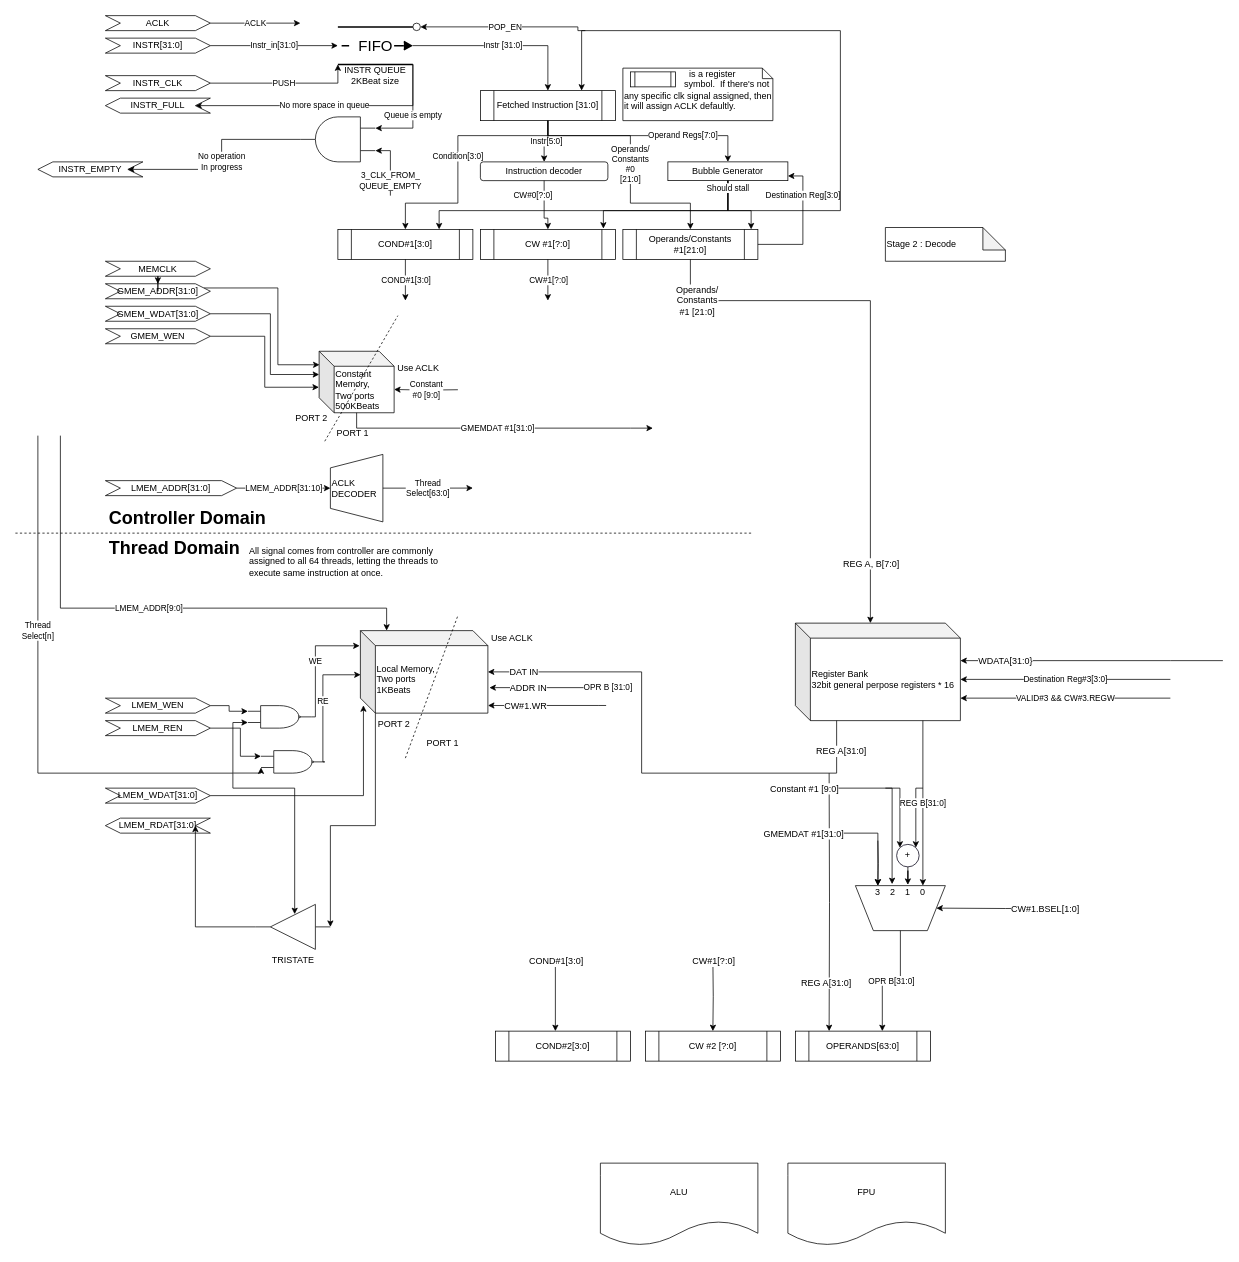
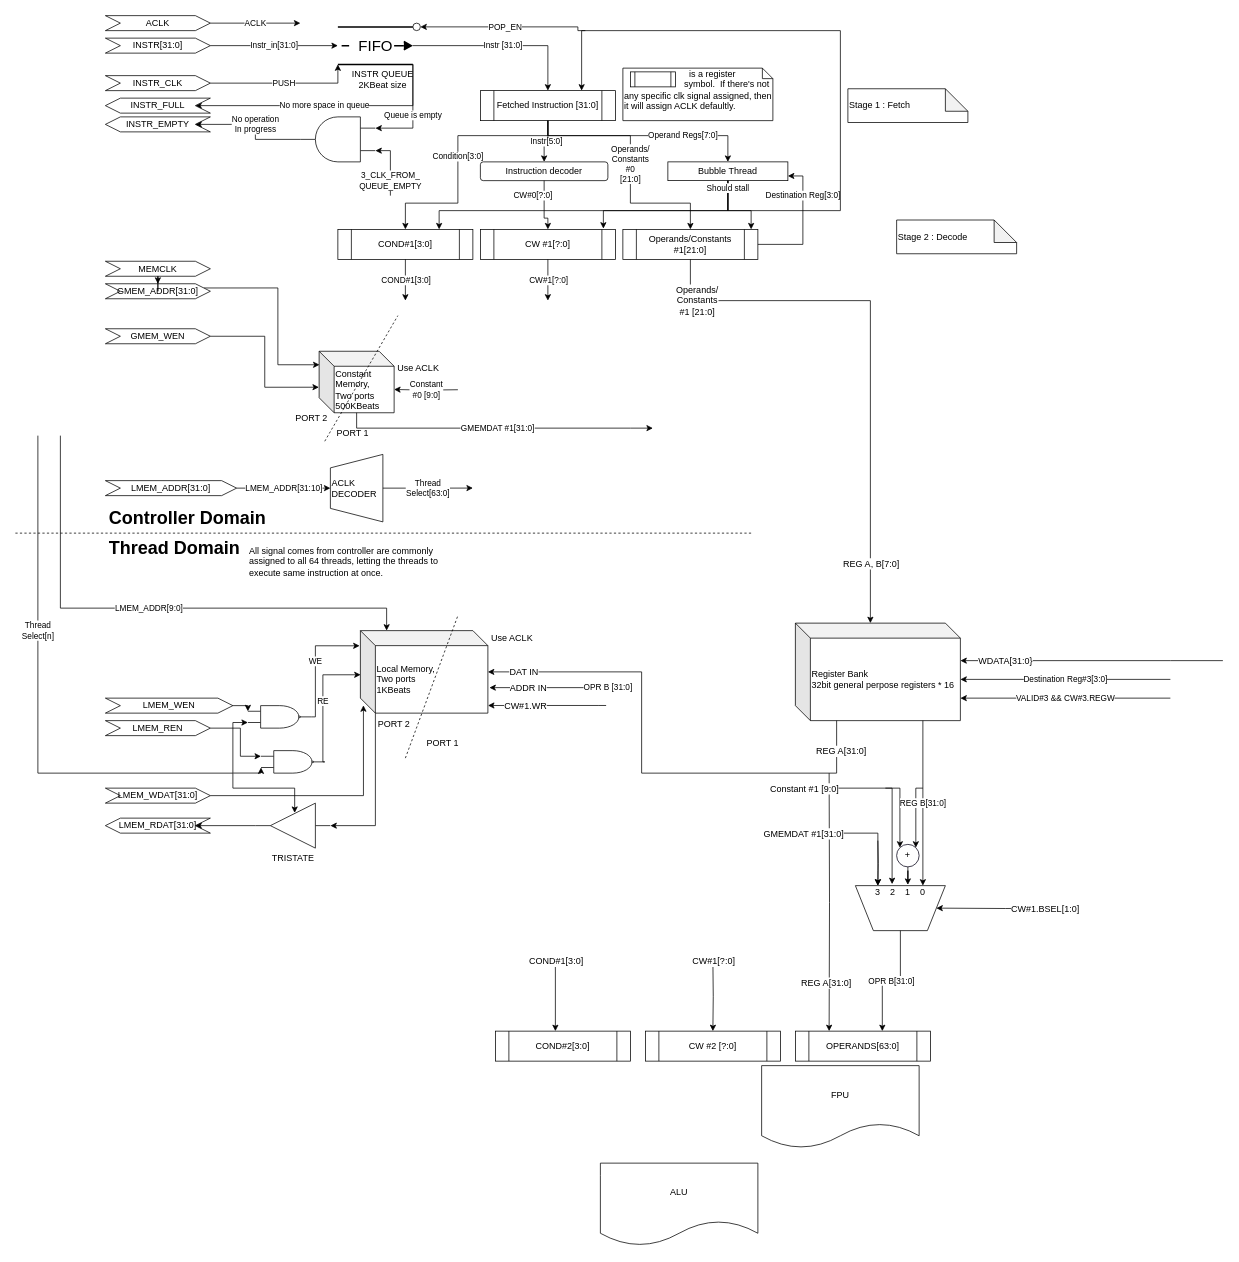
(375, 75) -> (383, 79)
none -> (908, 105)
(90, 169) -> (158, 124)
(728, 171) -> (728, 171)
(945, 244) -> (957, 237)
(158, 314) -> none
(270, 335) -> none
(158, 705) -> (169, 705)
(293, 927) -> (293, 825)
(867, 1204) -> (840, 1107)
